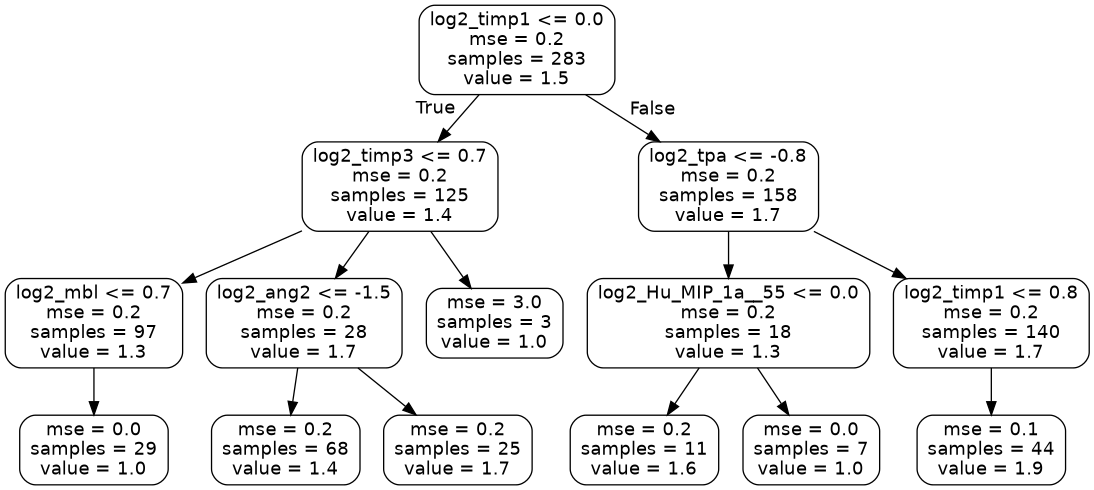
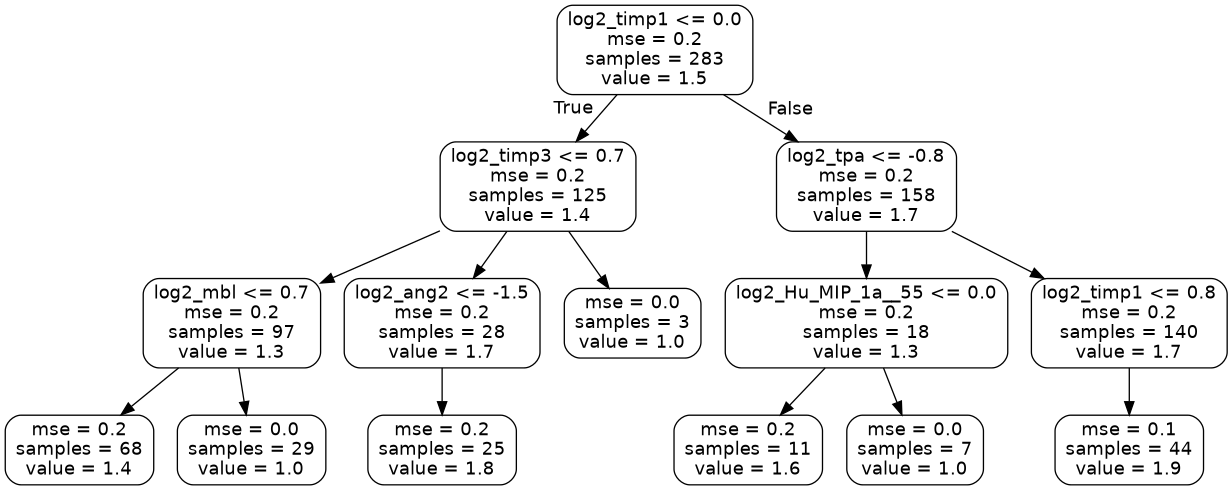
(495, 323) -> (633, 323)
(295, 385) -> (155, 387)
(458, 450) -> (442, 450)
